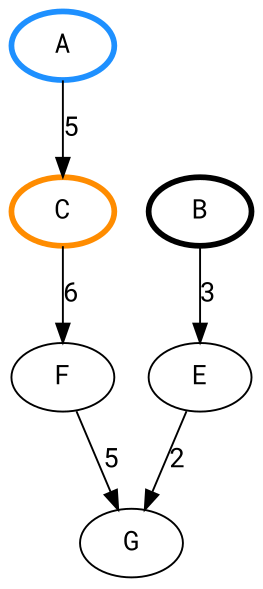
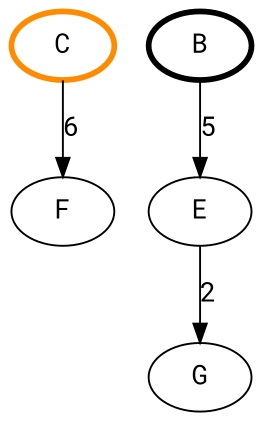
(63, 46) -> none
(209, 294) -> (209, 129)
(94, 452) -> none
